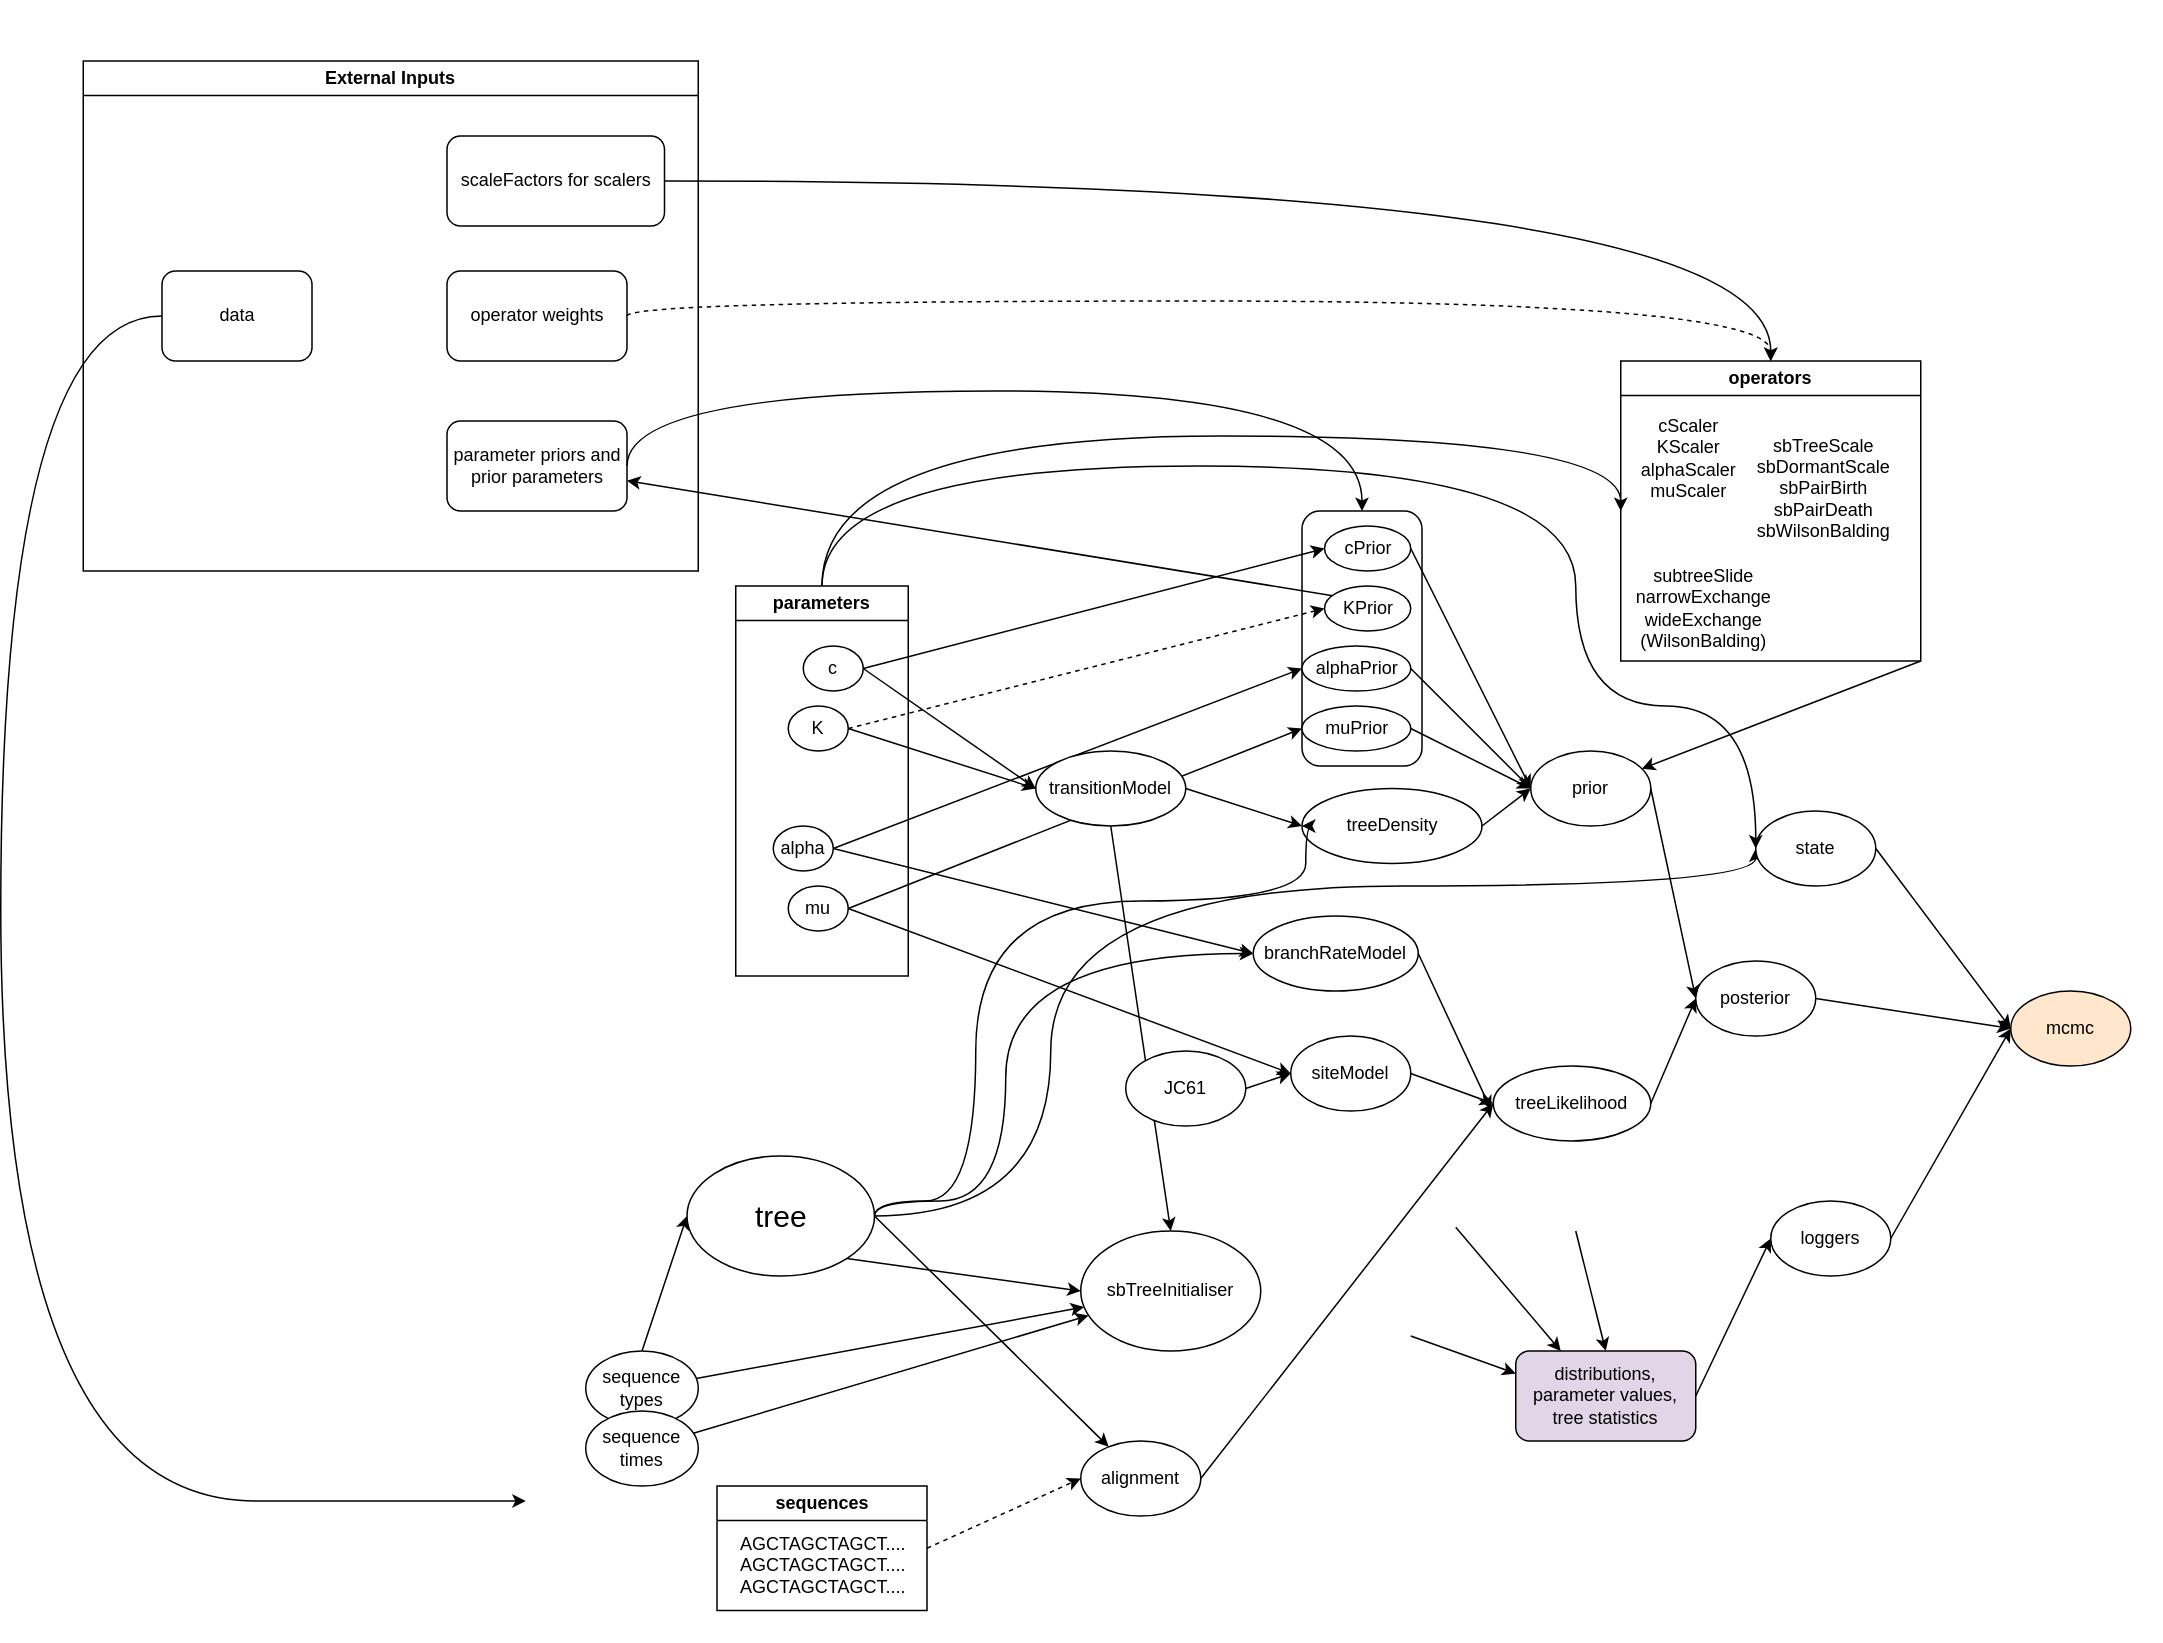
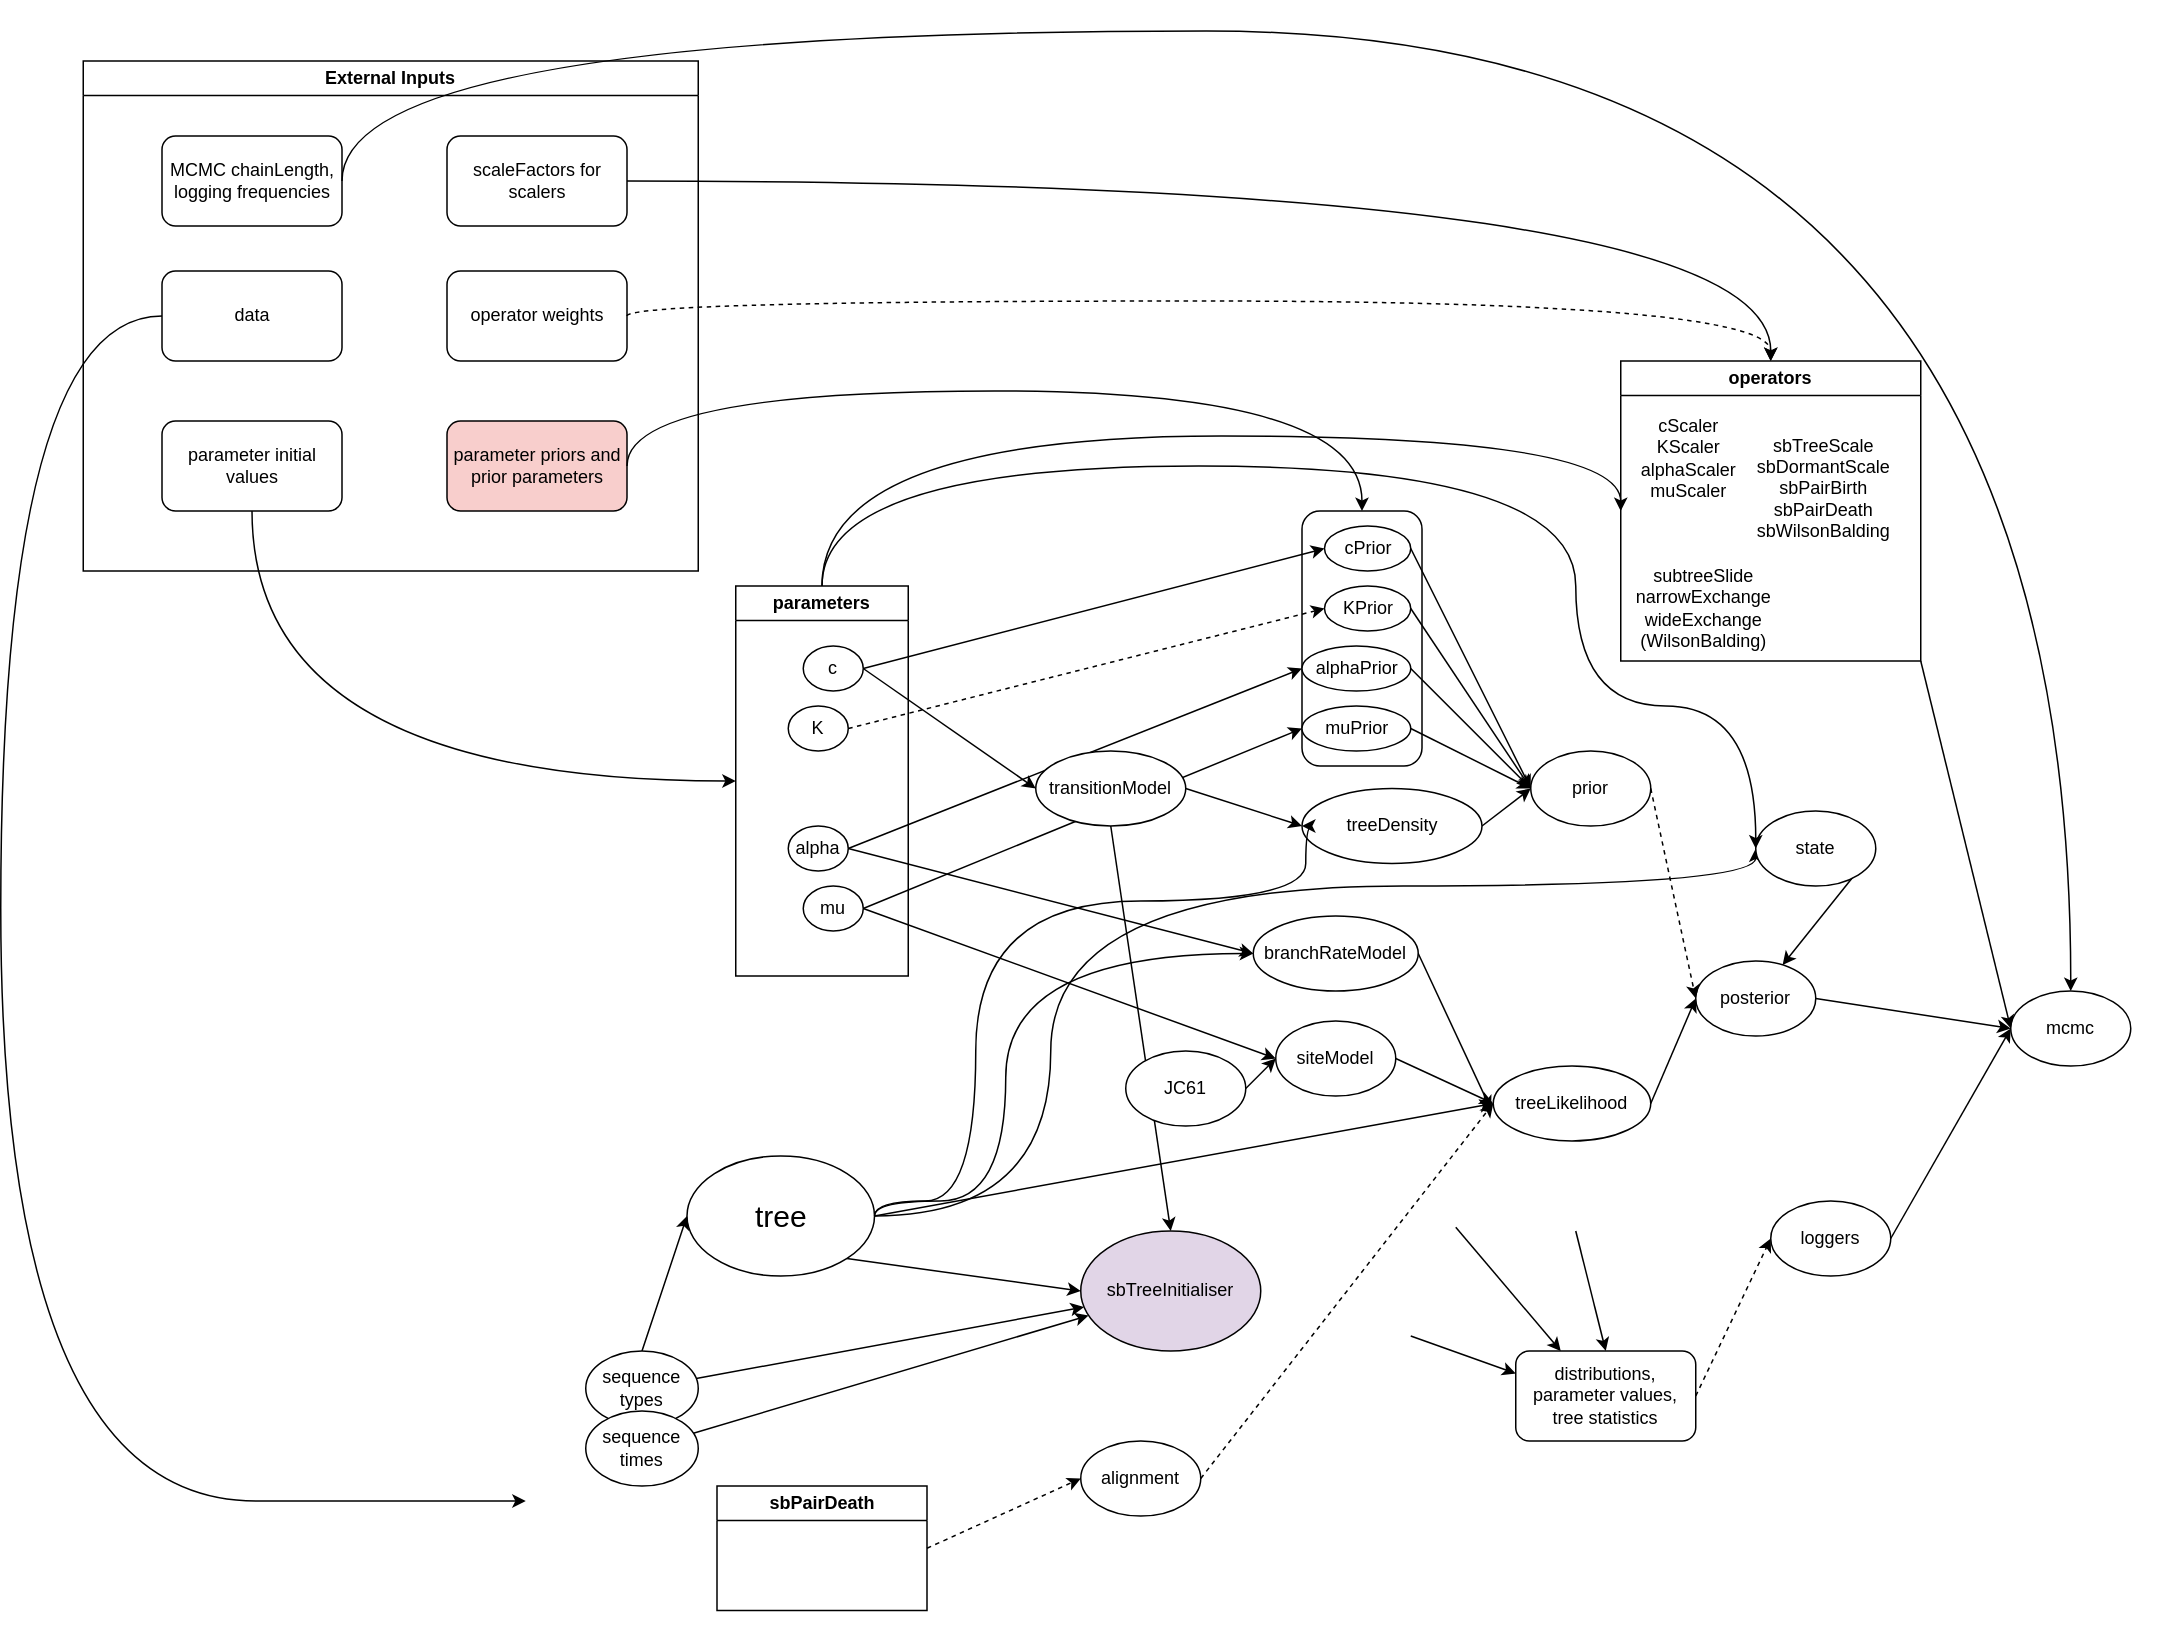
none -> (1632, 111)
none -> (252, 181)
(556, 181) -> (537, 181)
(237, 316) -> (252, 316)
none -> (252, 466)
(537, 466) -> (537, 466)
(1039, 548) -> (1466, 691)
(1786, 713) -> (1965, 840)
none -> (426, 738)
(930, 755) -> none
(803, 848) -> (818, 848)
(1673, 890) -> (1673, 890)
(818, 908) -> (833, 908)
(1940, 934) -> (1821, 917)
(2071, 1028) -> (2071, 1028)
(1351, 1073) -> (1336, 1058)
(1171, 1291) -> (1171, 1291)
(1345, 1294) -> (1345, 1294)
(1732, 1320) -> (1732, 1320)
(989, 1328) -> (1228, 1151)
(1606, 1396) -> (1606, 1396)
(823, 1504) -> (823, 1504)
(822, 1565) -> none
